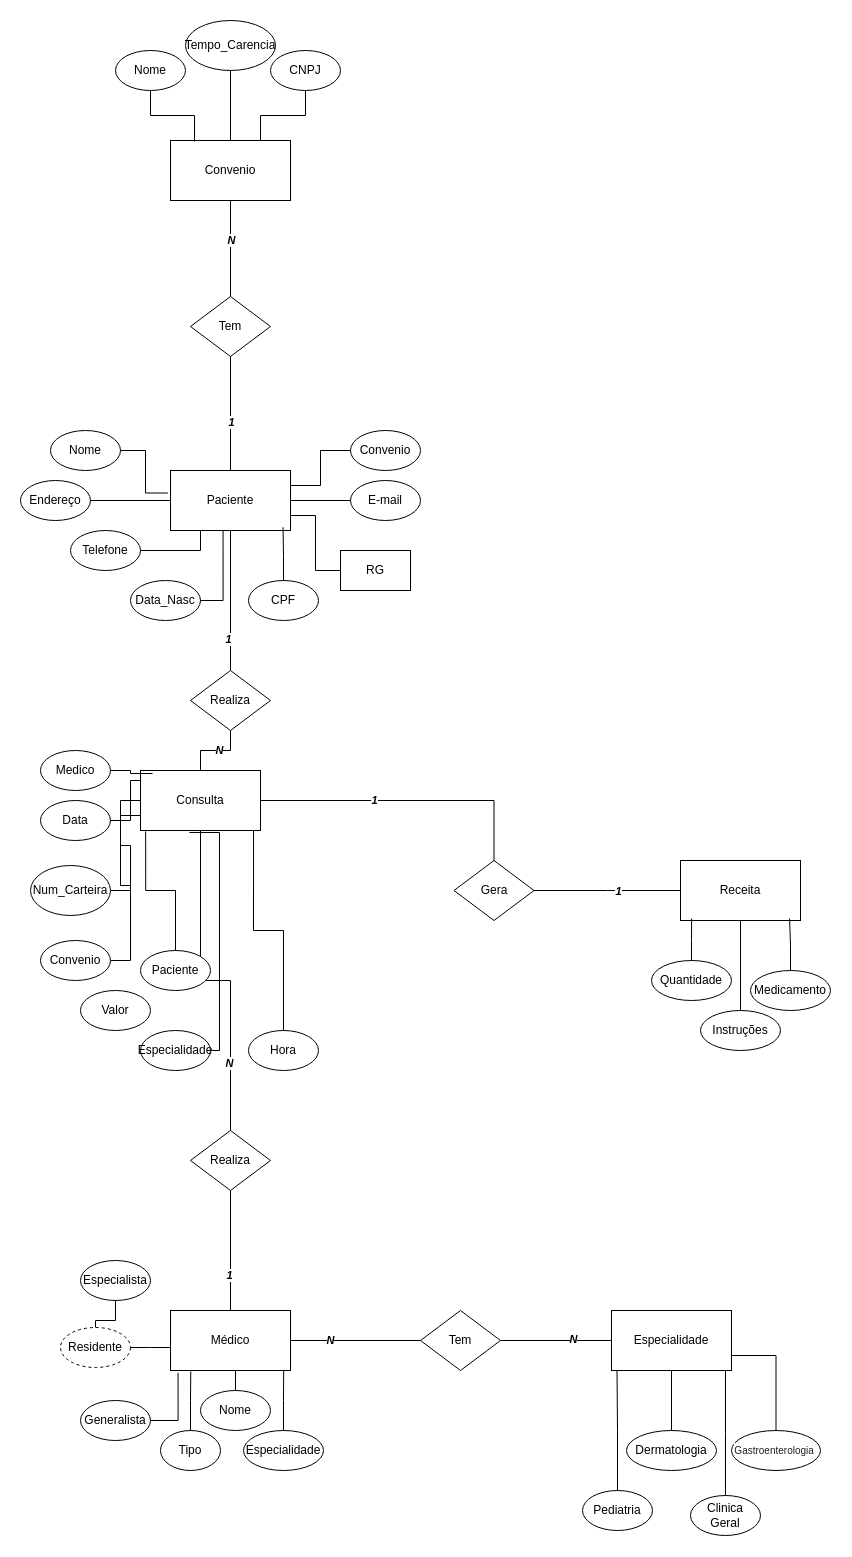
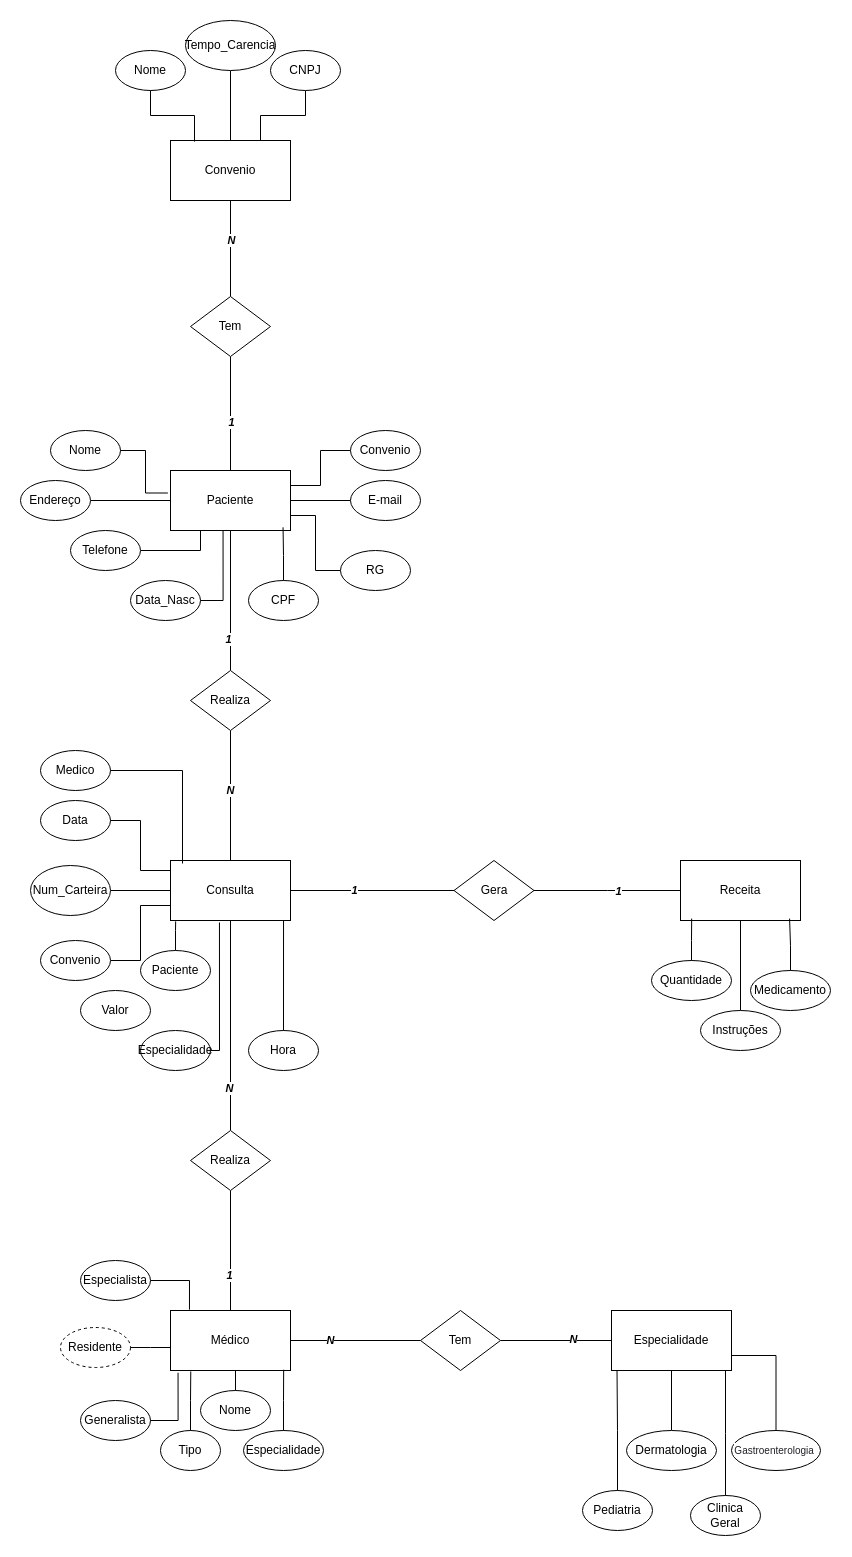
(376, 571) -> (376, 571)
(201, 801) -> (231, 891)
(113, 1321) -> (185, 1281)
